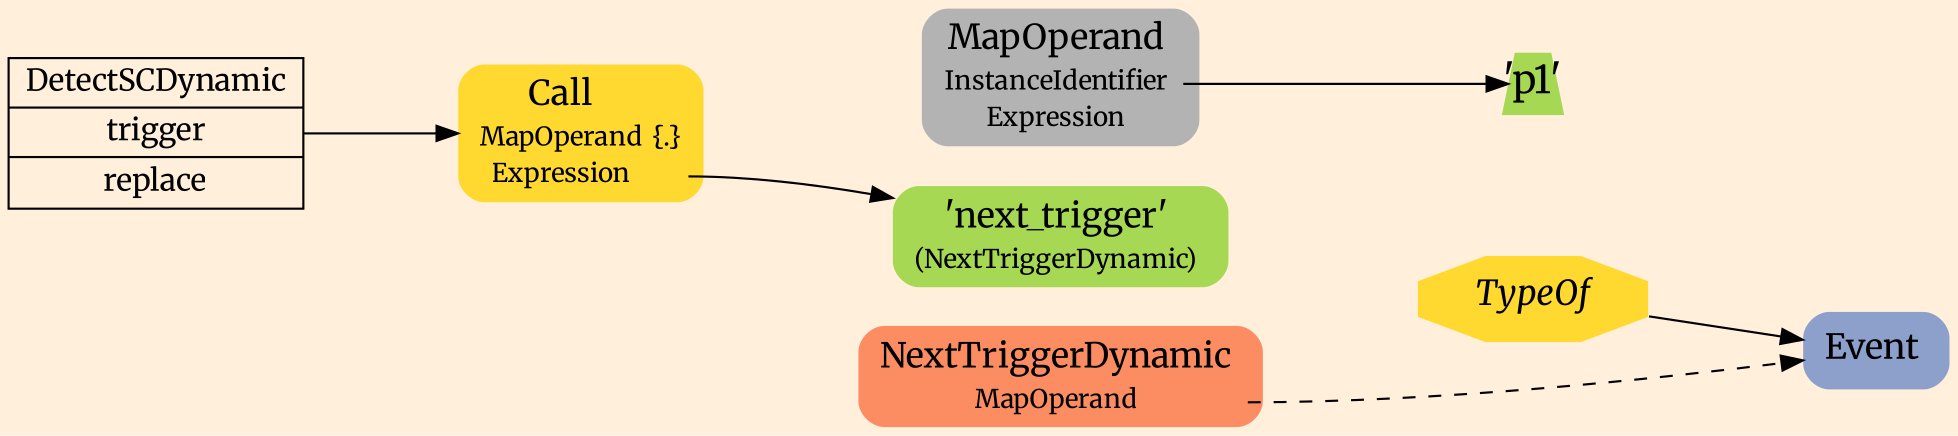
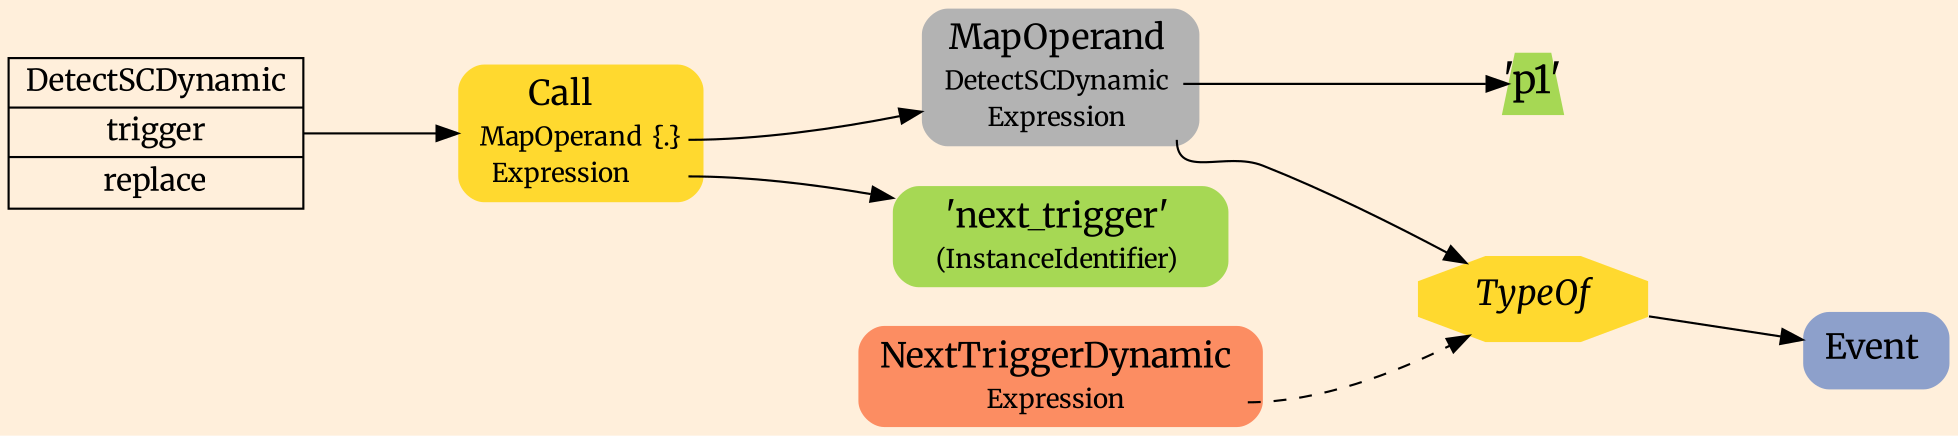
(1056, 82) -> (1057, 82)
none -> (795, 133)
none -> (1311, 186)
(1056, 260) -> (1057, 260)
(1515, 390) -> (1352, 385)
(1056, 400) -> (1056, 400)
